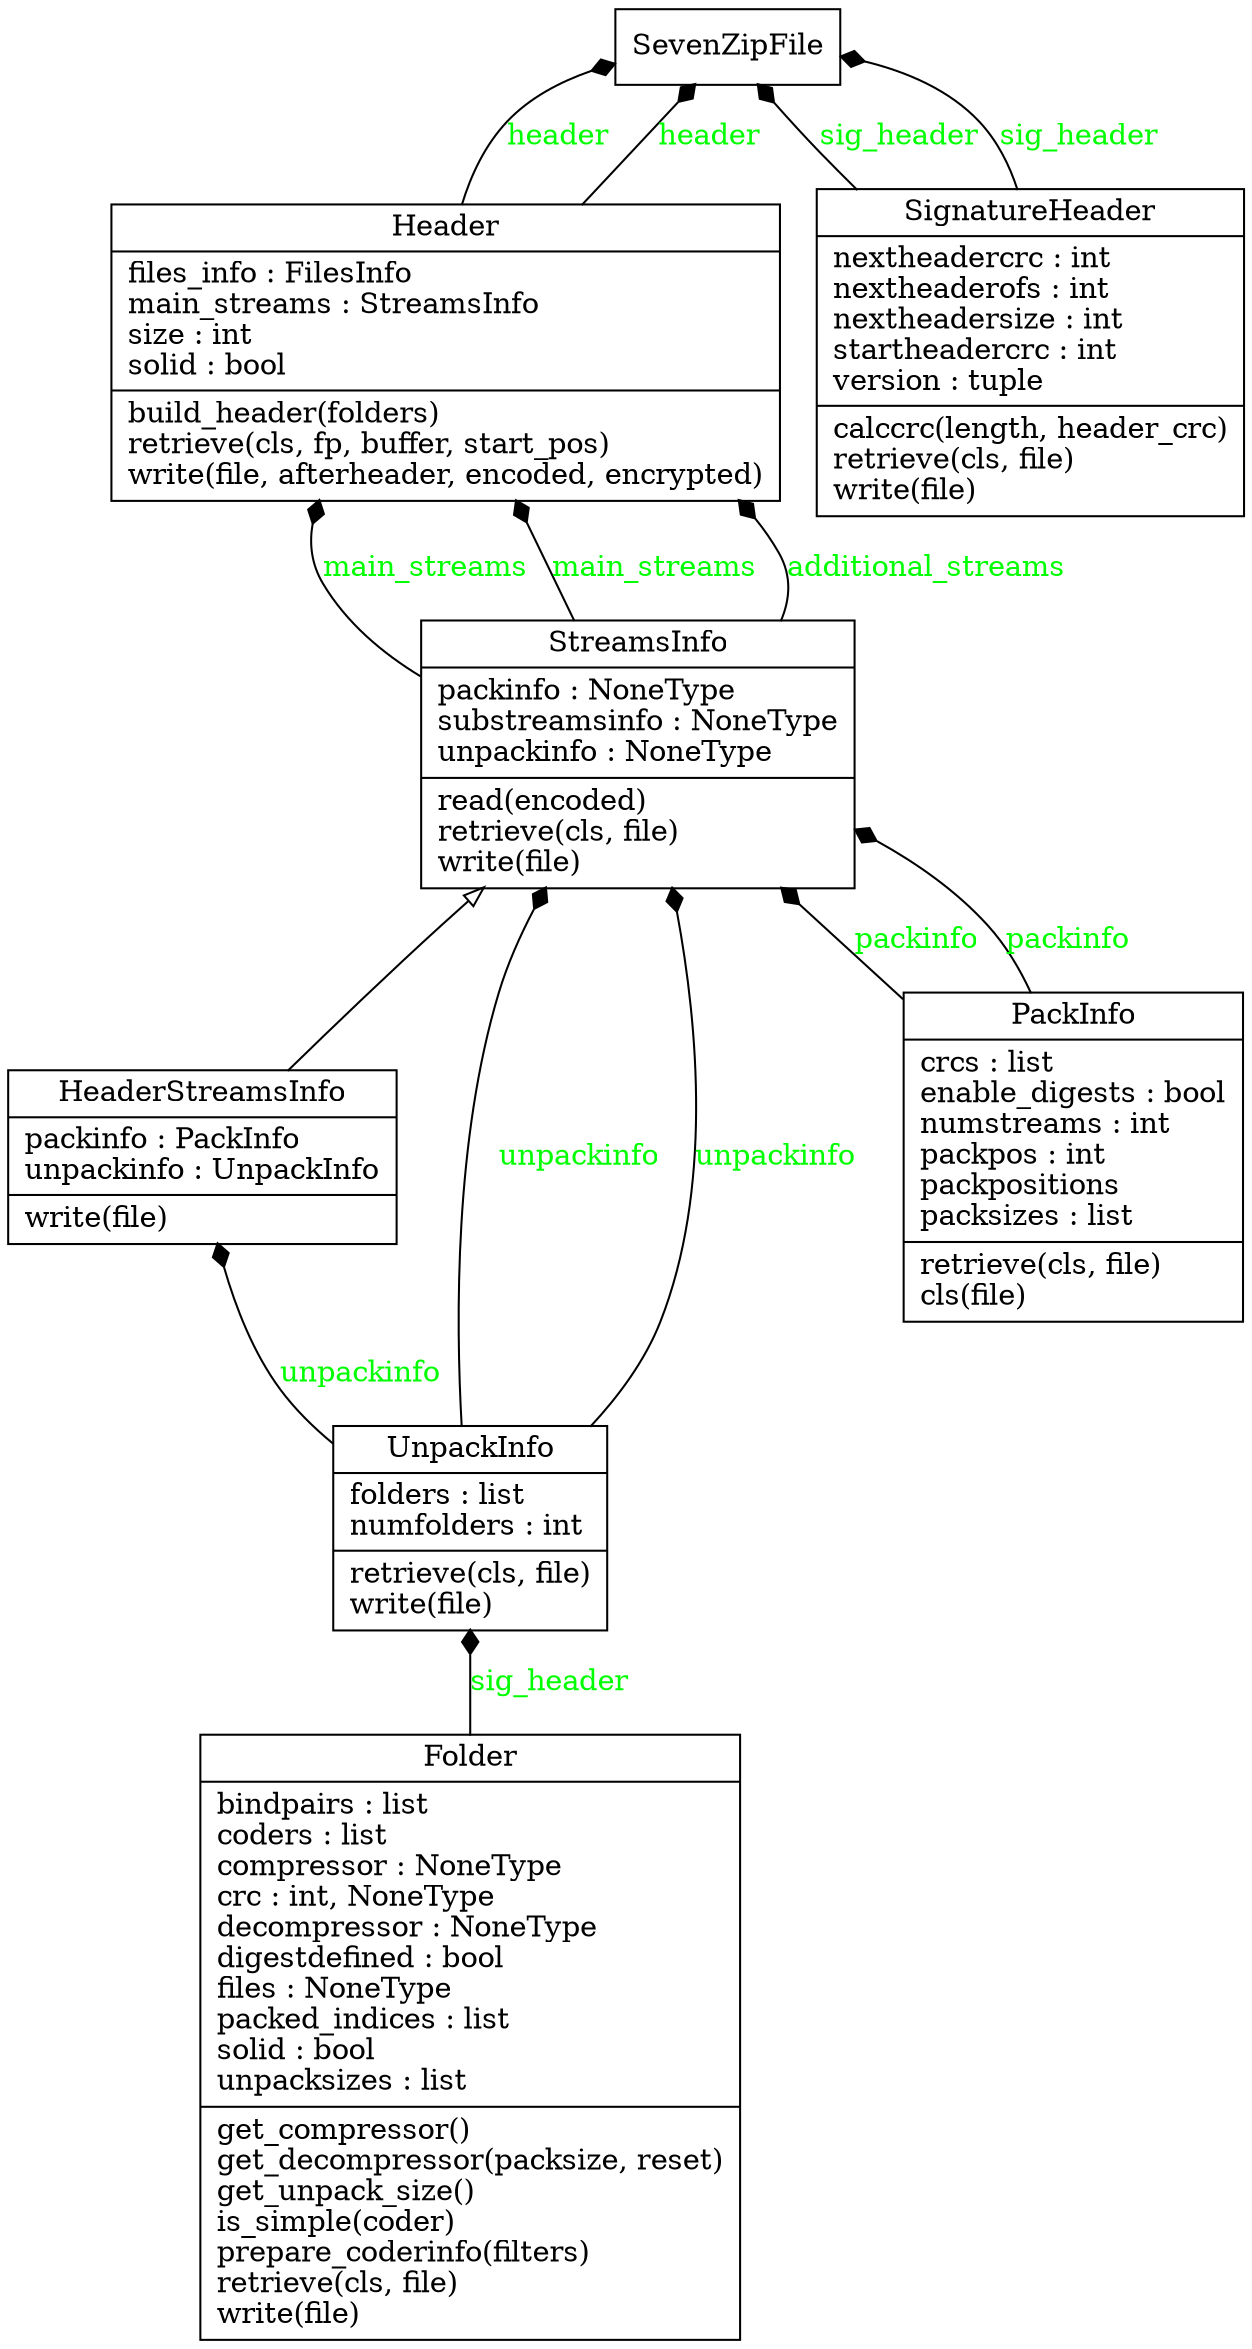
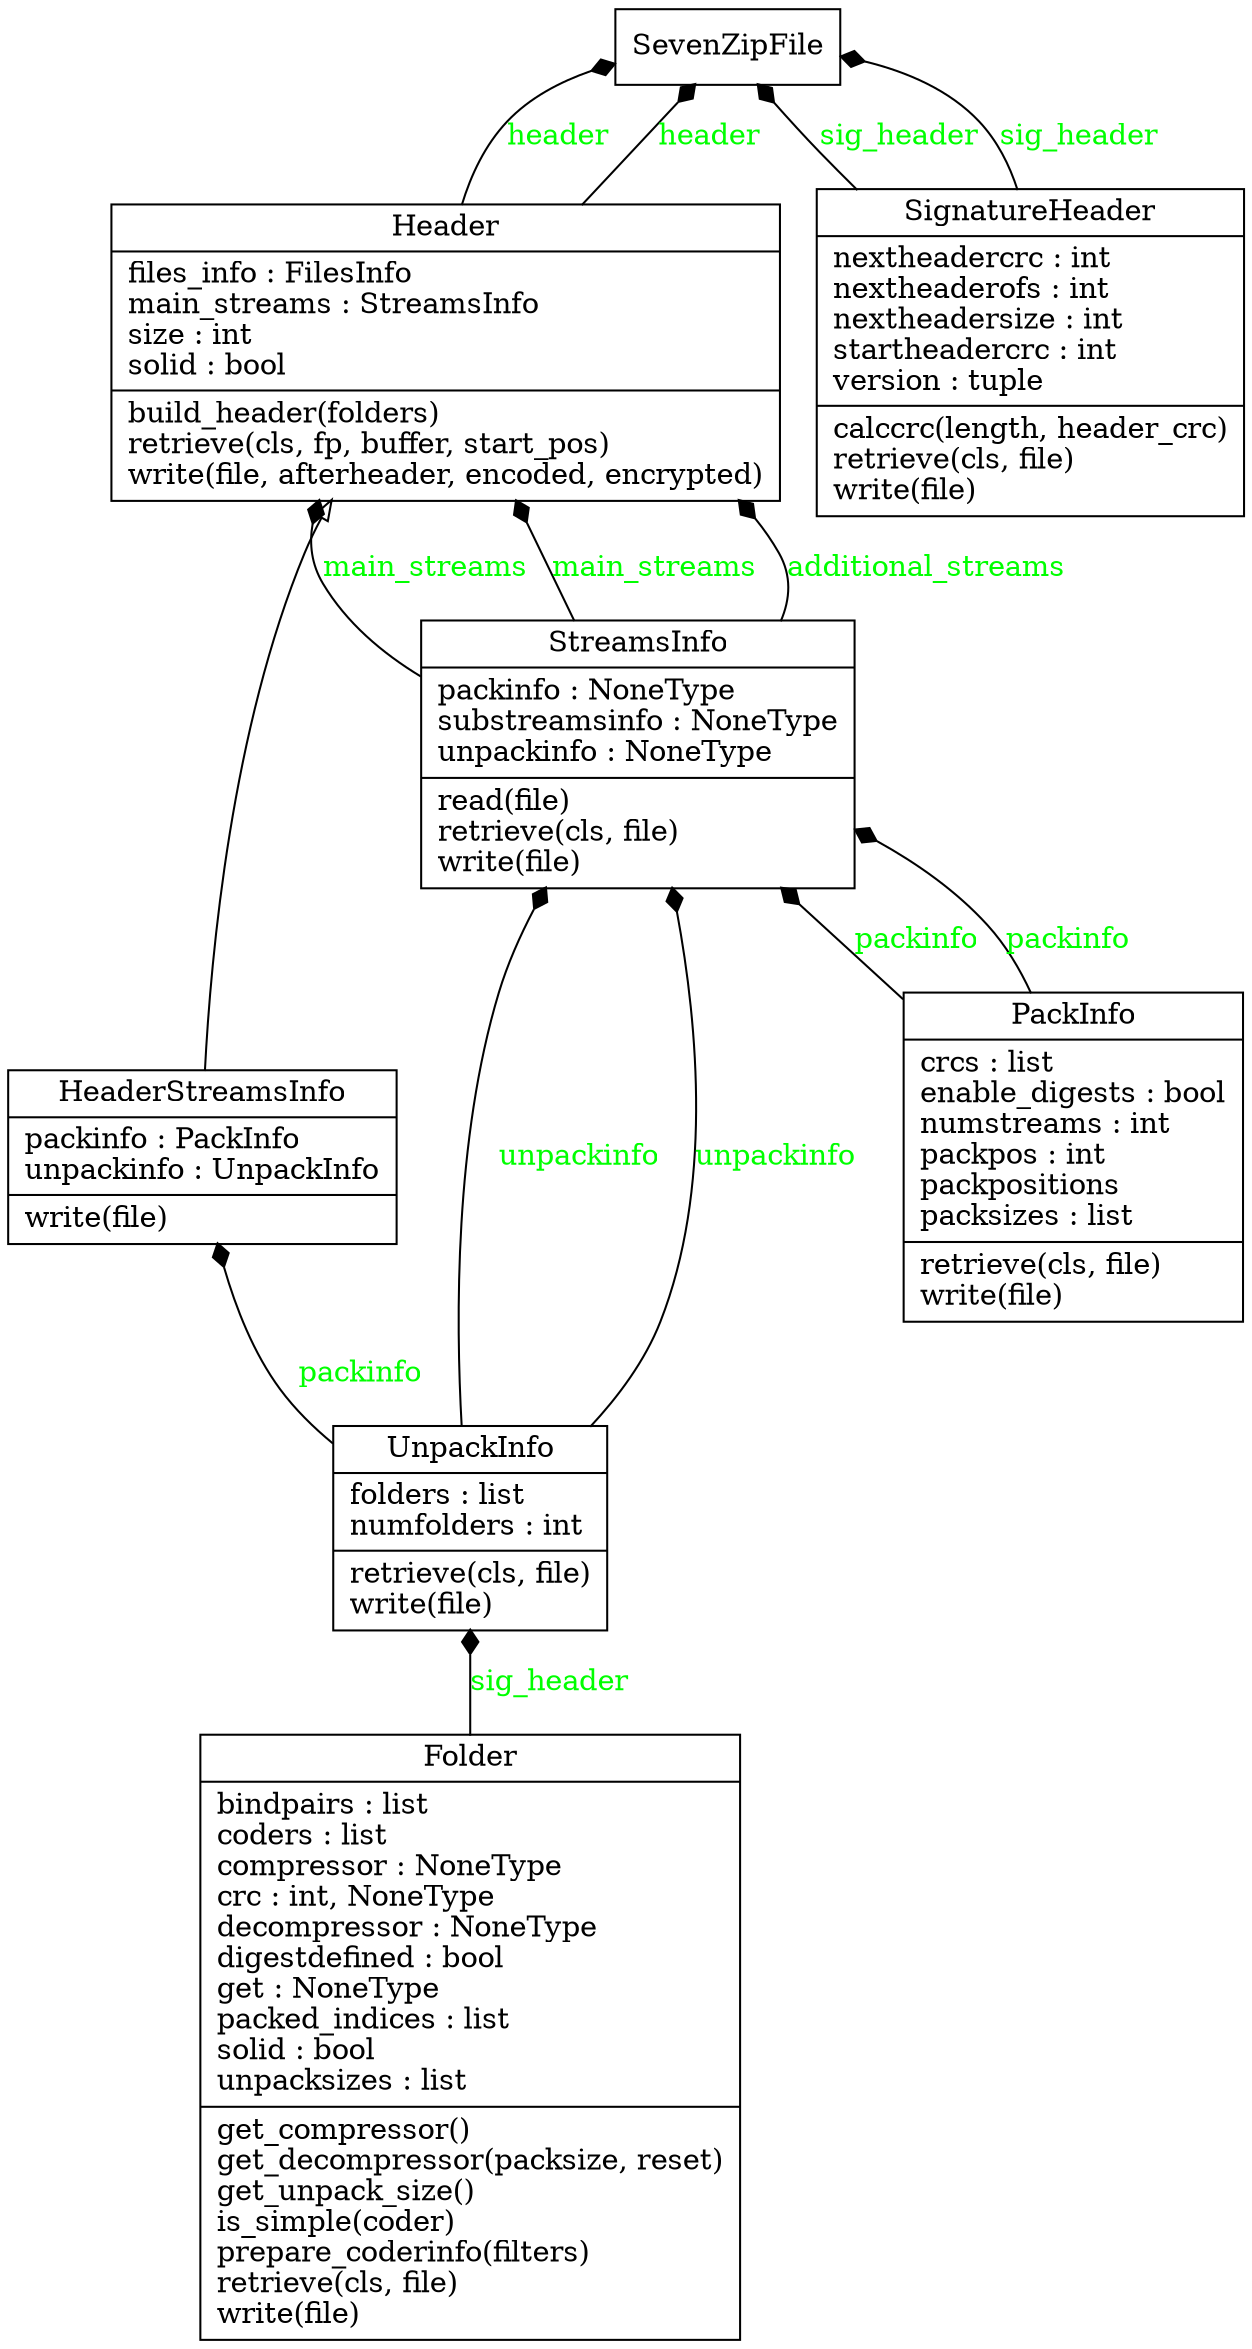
(543, 801) -> (504, 801)
(377, 985) -> (238, 789)
(973, 1296) -> (992, 1296)
(361, 1374) -> (361, 1374)
(334, 1989) -> (328, 1989)
